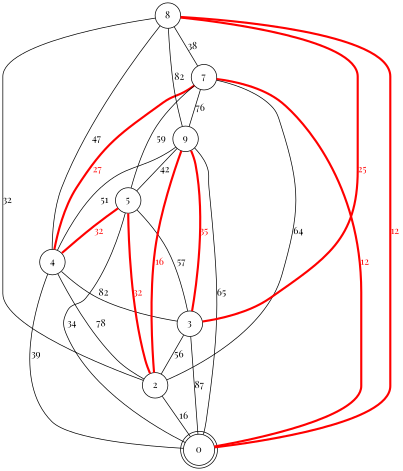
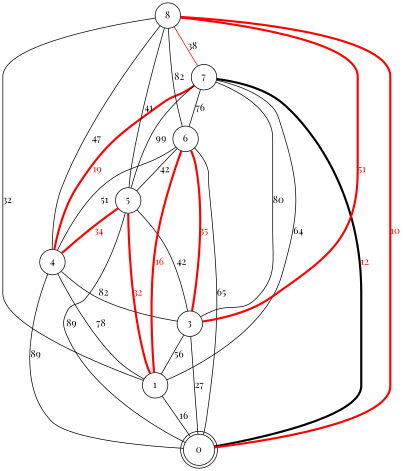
(186, 46) -> (186, 46)
none -> (144, 107)
(162, 139) -> (162, 139)
(186, 139) -> (186, 139)
(97, 170) -> (97, 170)
(362, 170) -> (362, 170)
none -> (273, 208)
(99, 231) -> (99, 231)
(395, 231) -> (395, 231)
(182, 262) -> (182, 262)
(360, 281) -> (360, 281)
(72, 324) -> (72, 324)
(36, 355) -> (36, 355)
(155, 385) -> (155, 385)
(199, 385) -> (199, 385)
